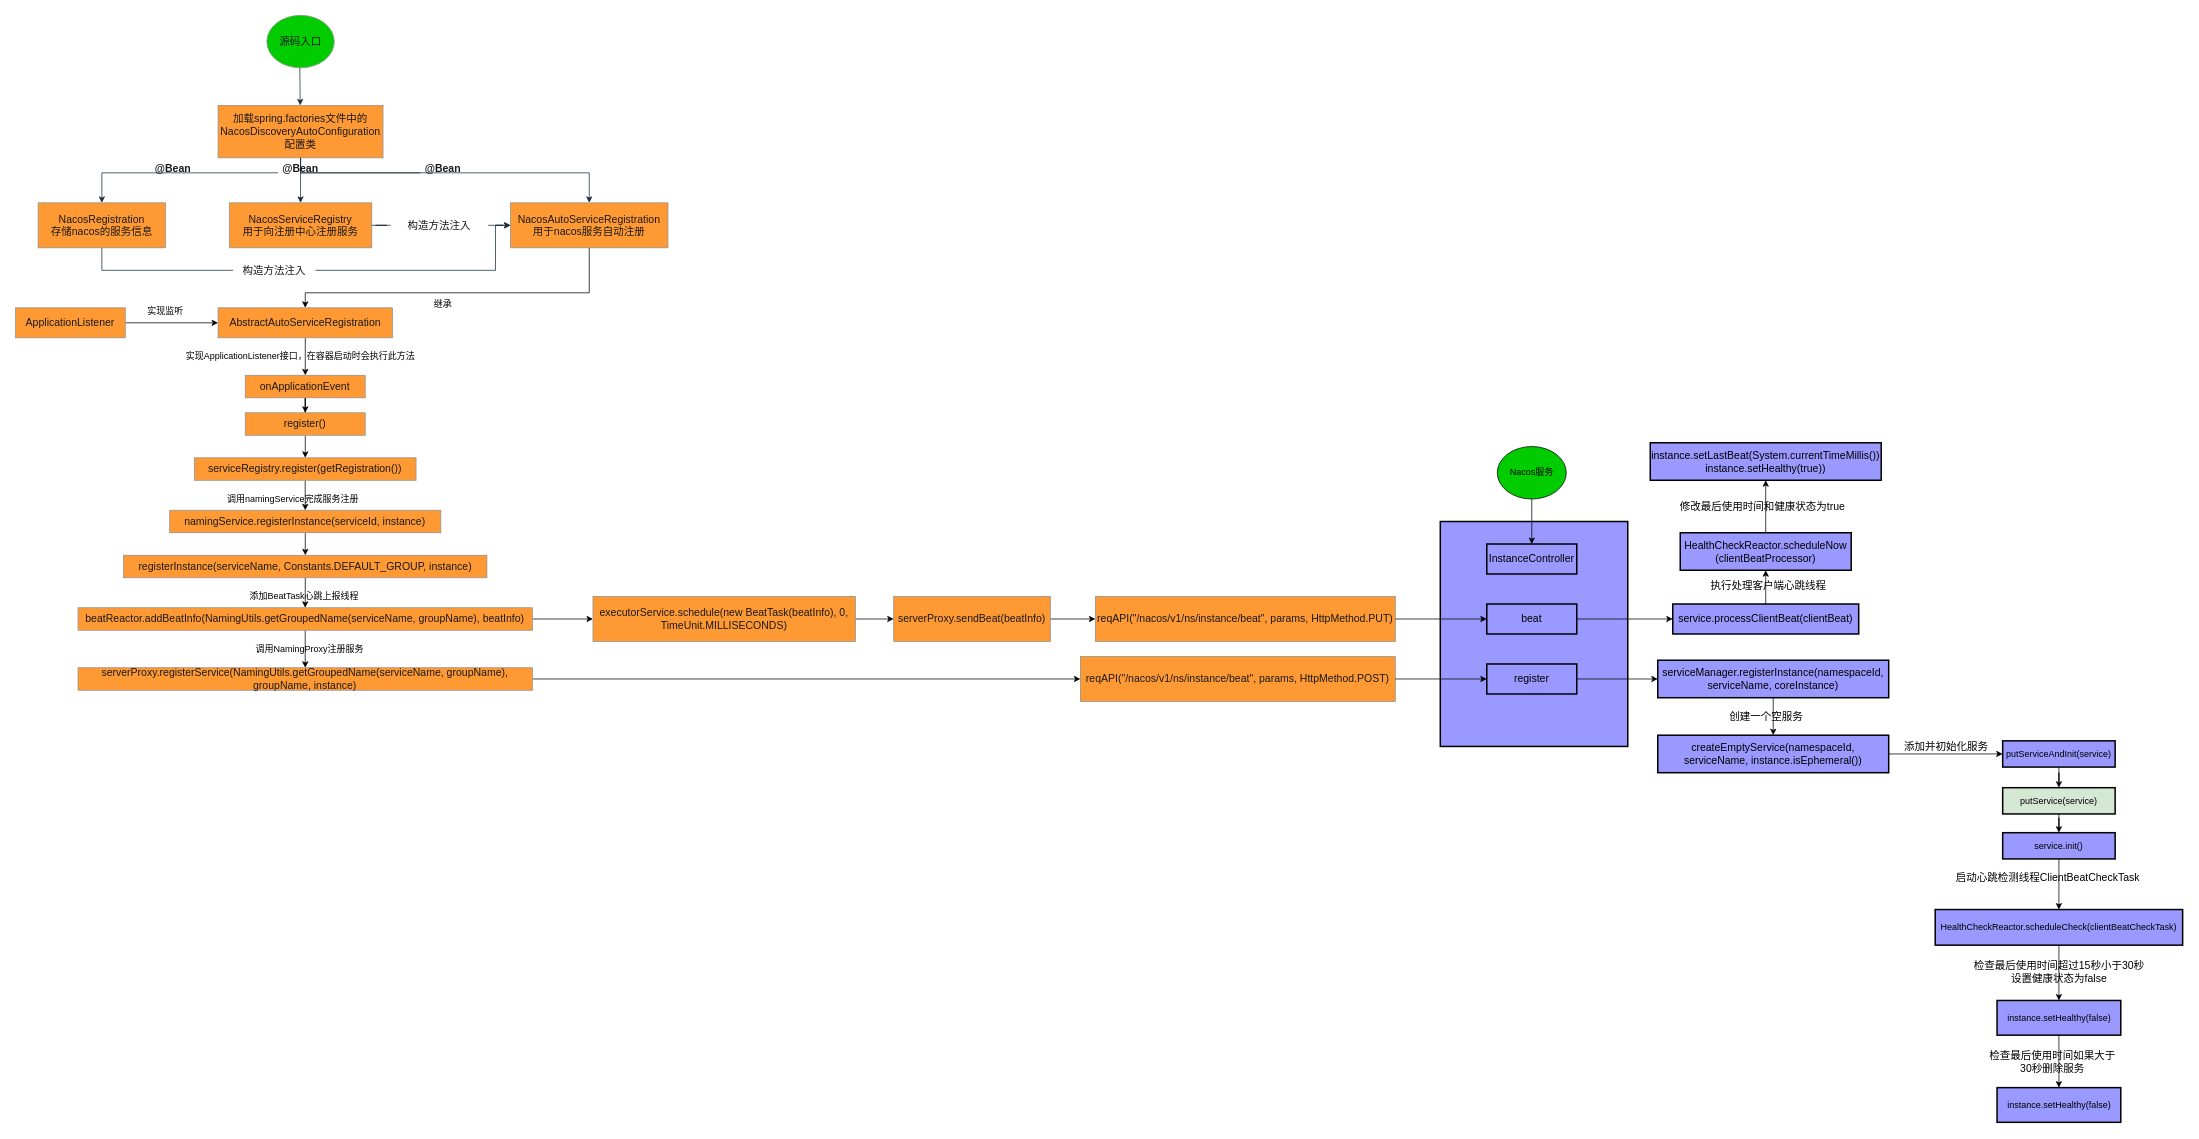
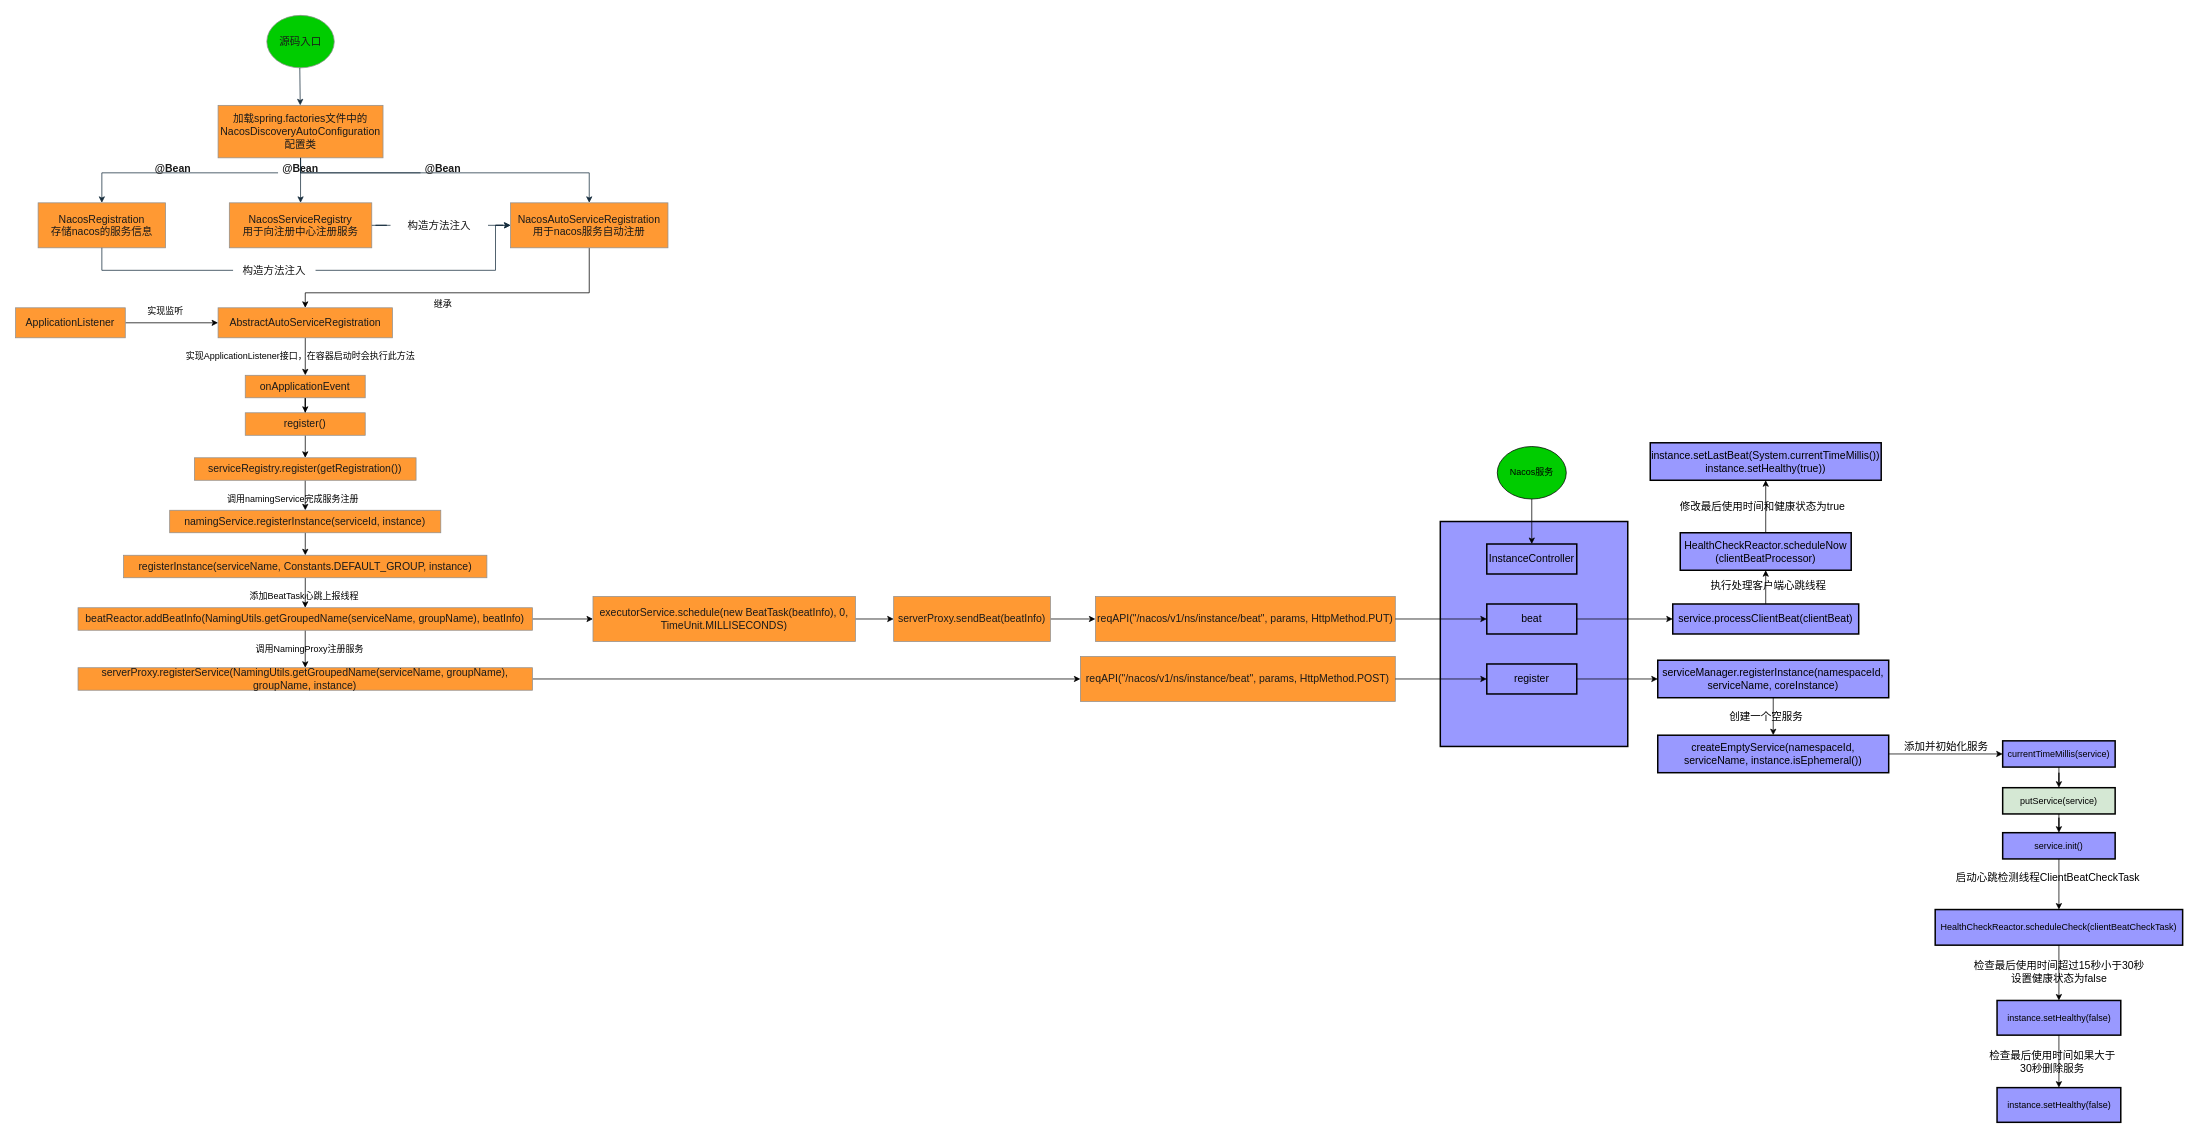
(2059, 754) -> (2059, 754)
